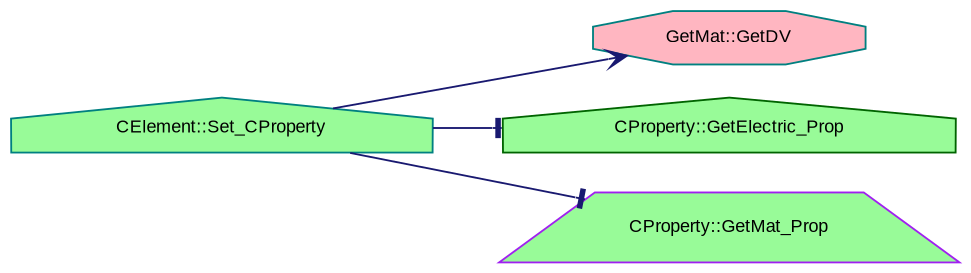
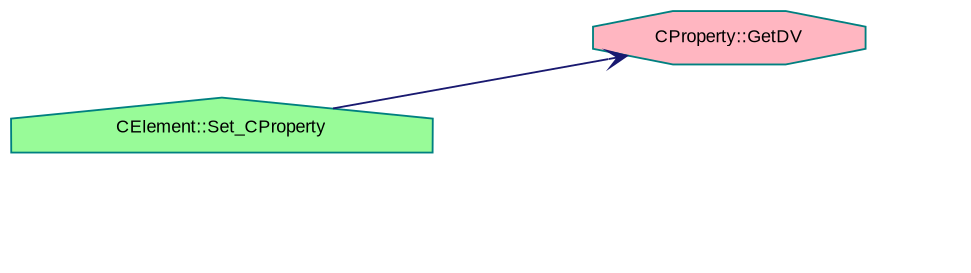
(729, 38) -> (729, 38)
(729, 128) -> none
(729, 227) -> none
